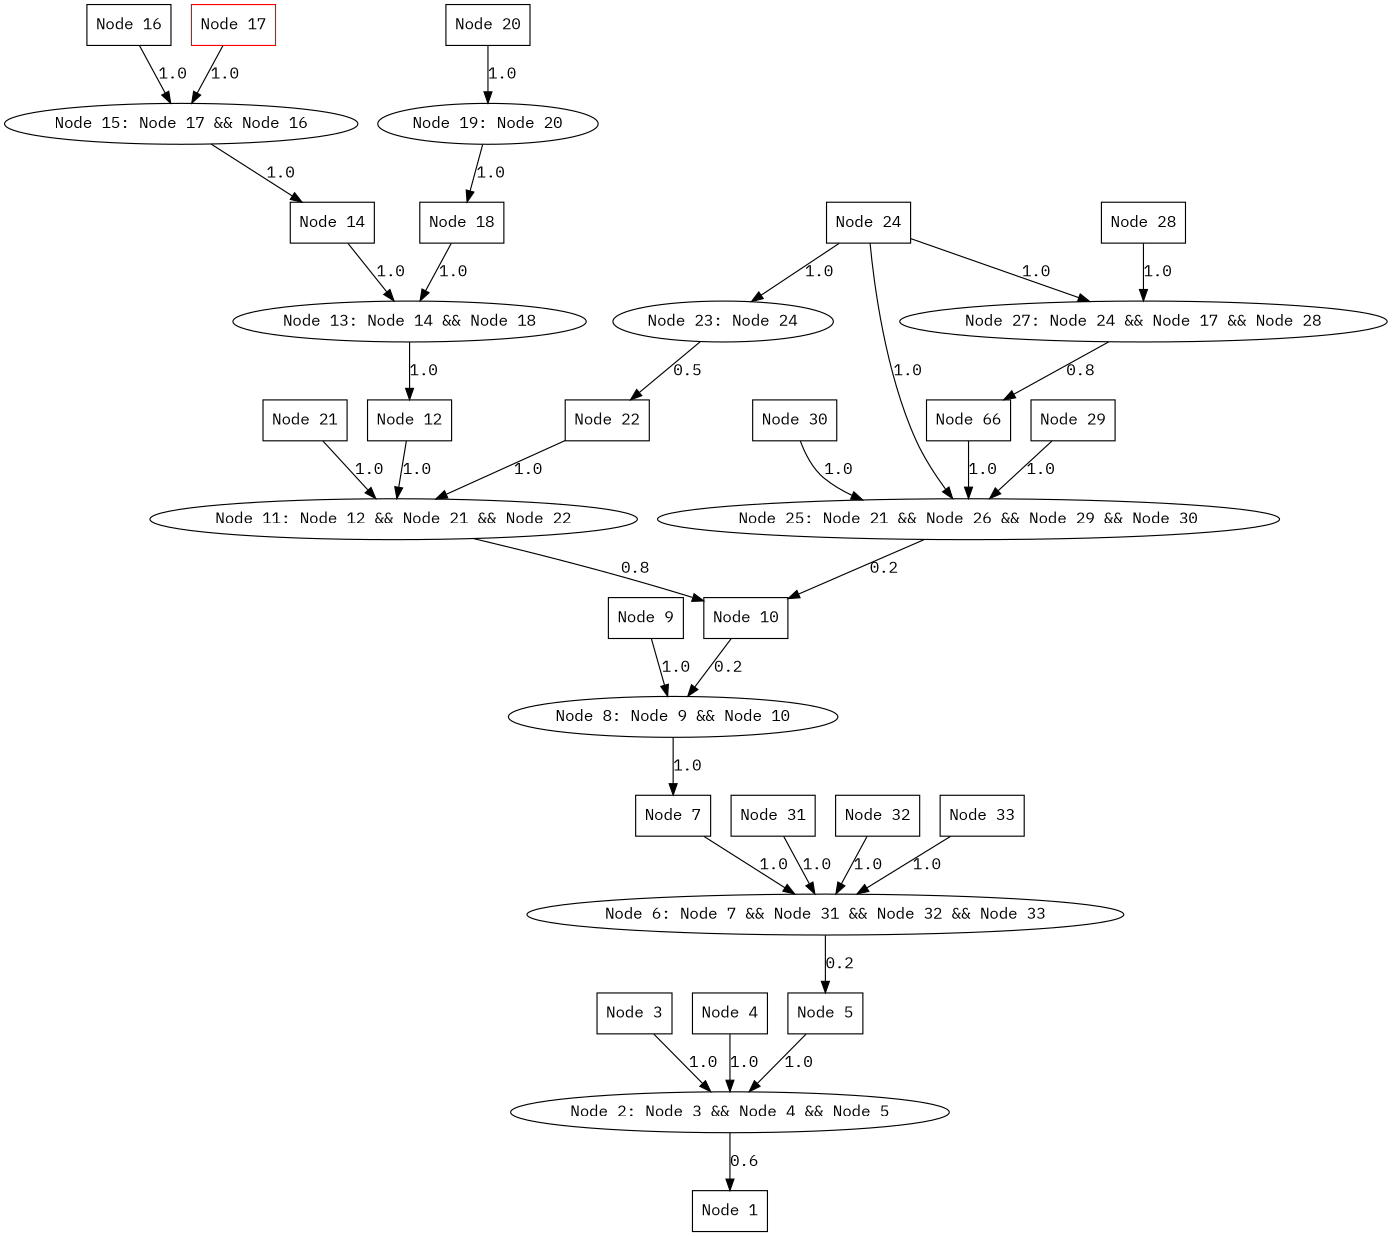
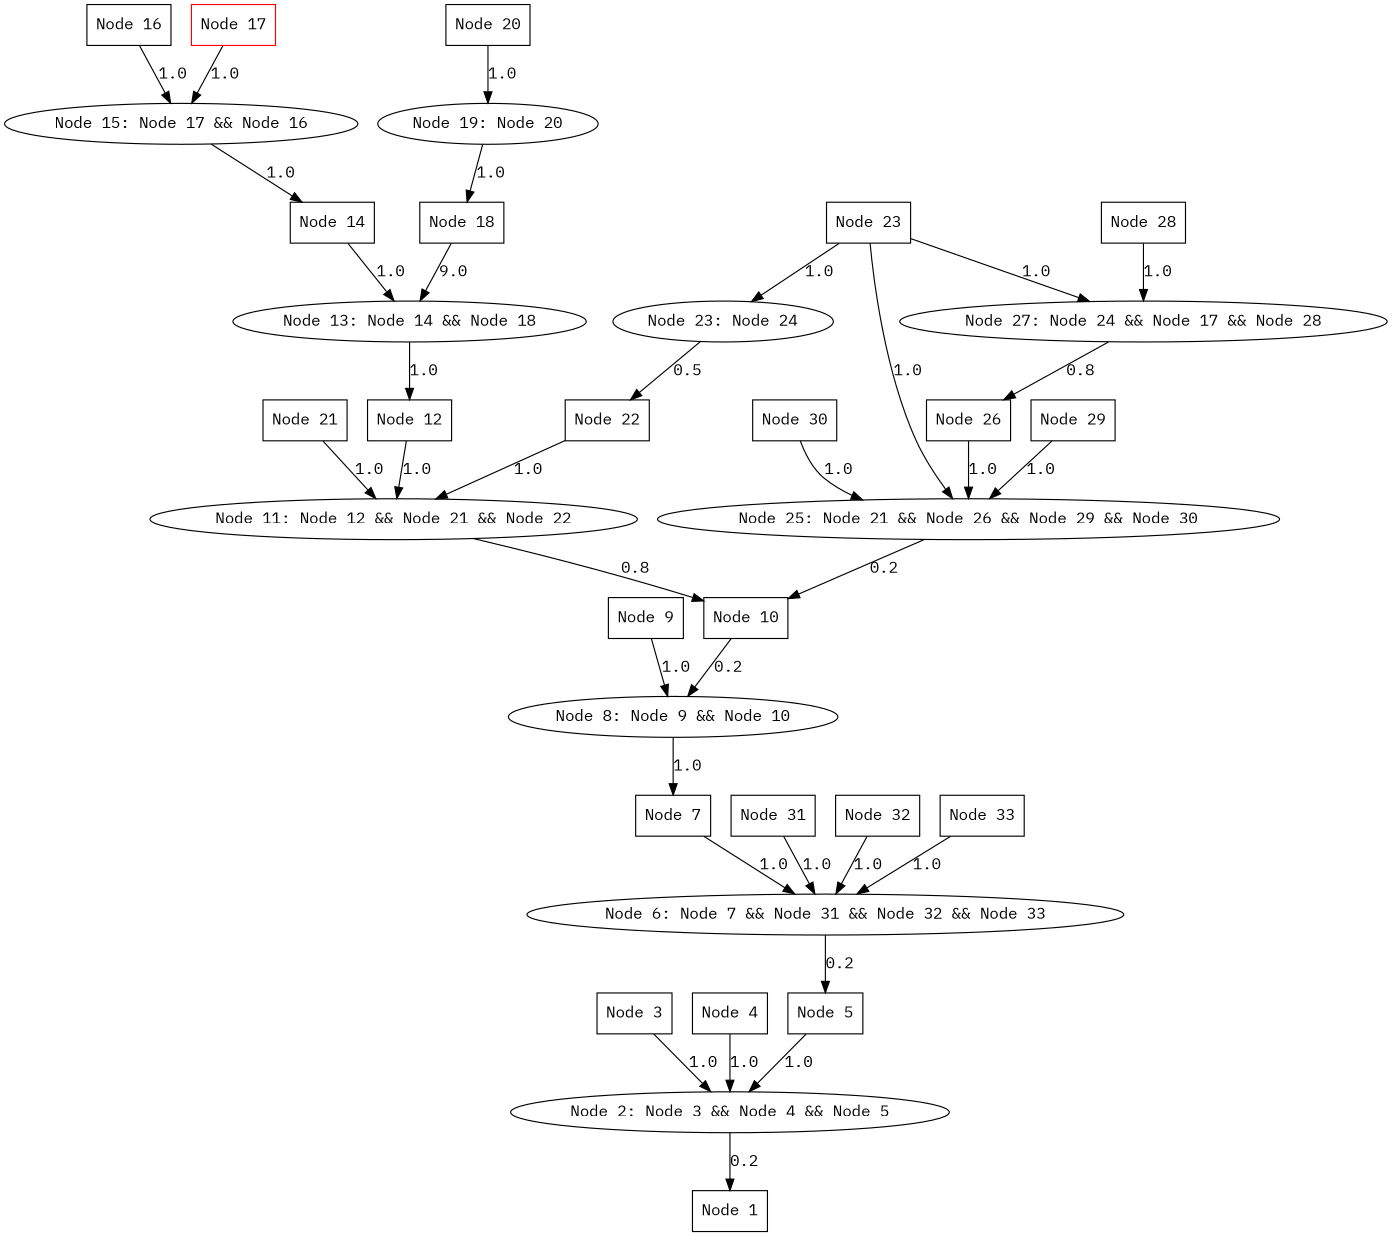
(869, 223) -> (869, 223)
(453, 272) -> (453, 272)
(969, 420) -> (969, 420)
(744, 1162) -> (744, 1162)
